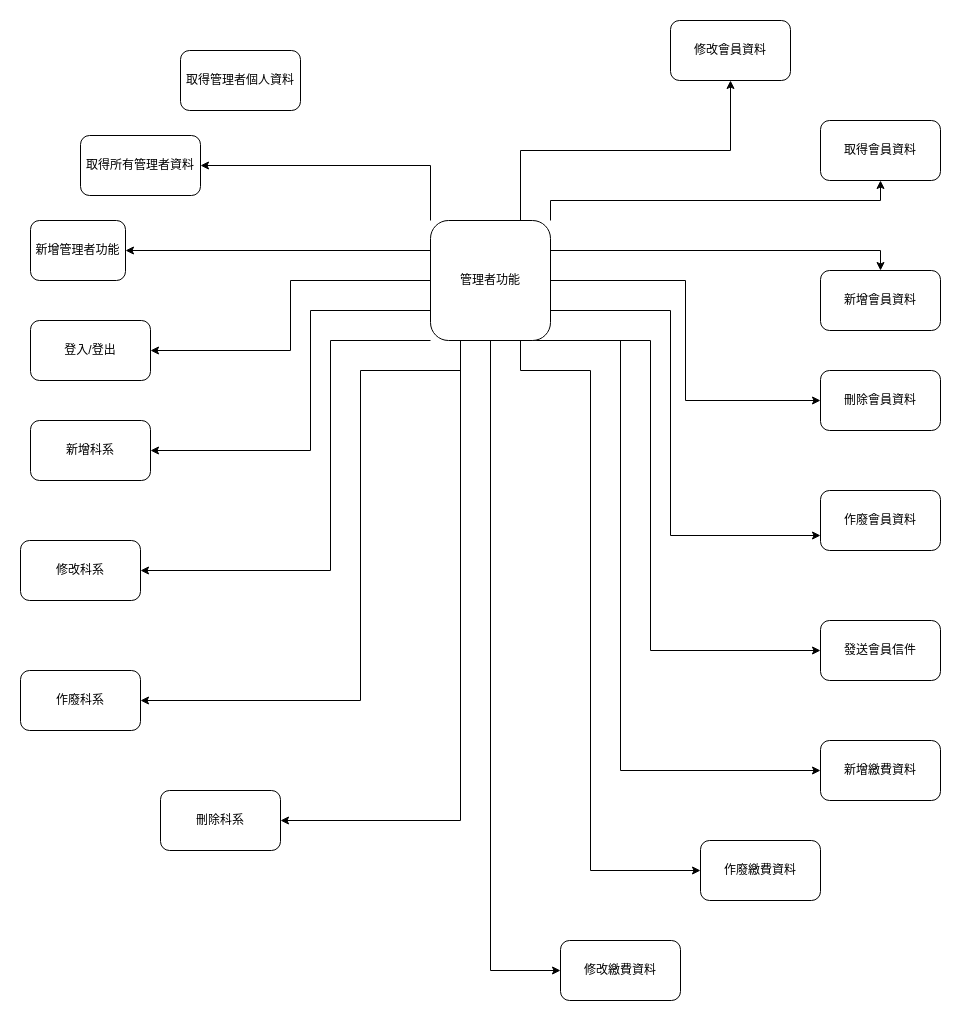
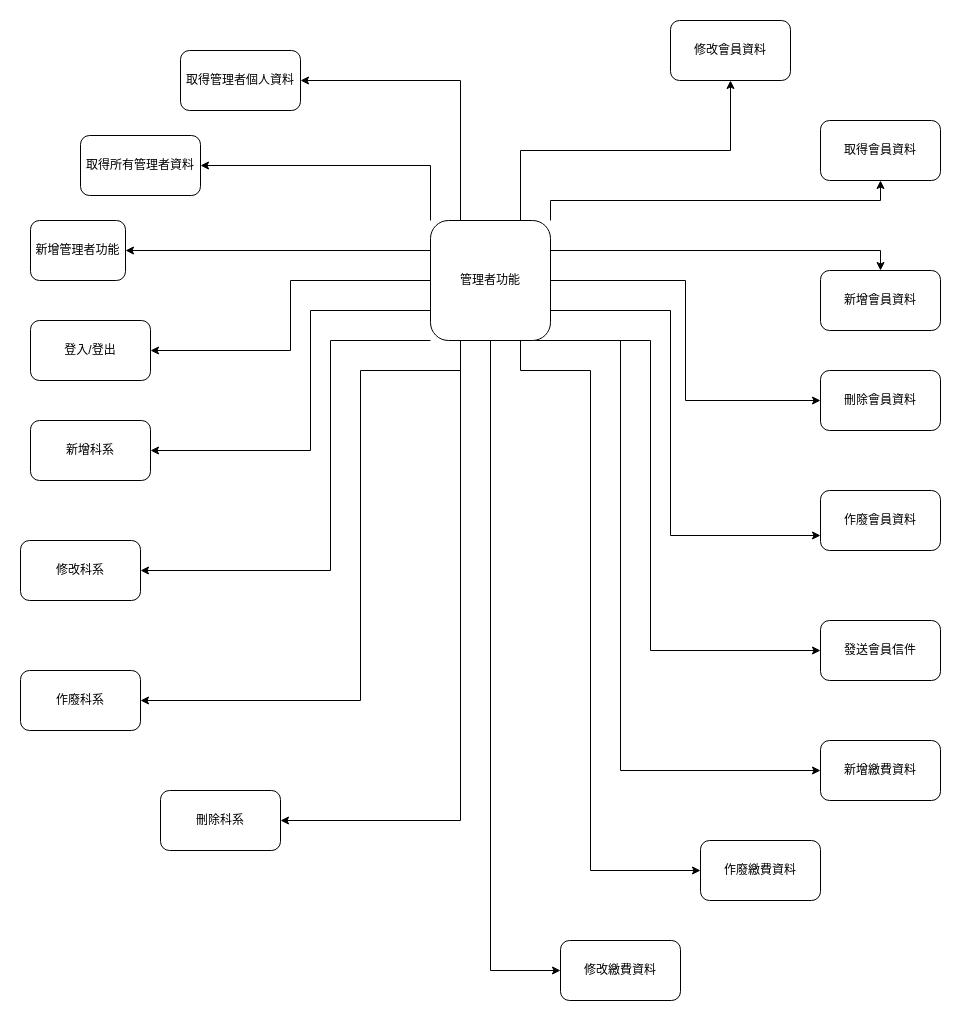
none -> (454, 81)
